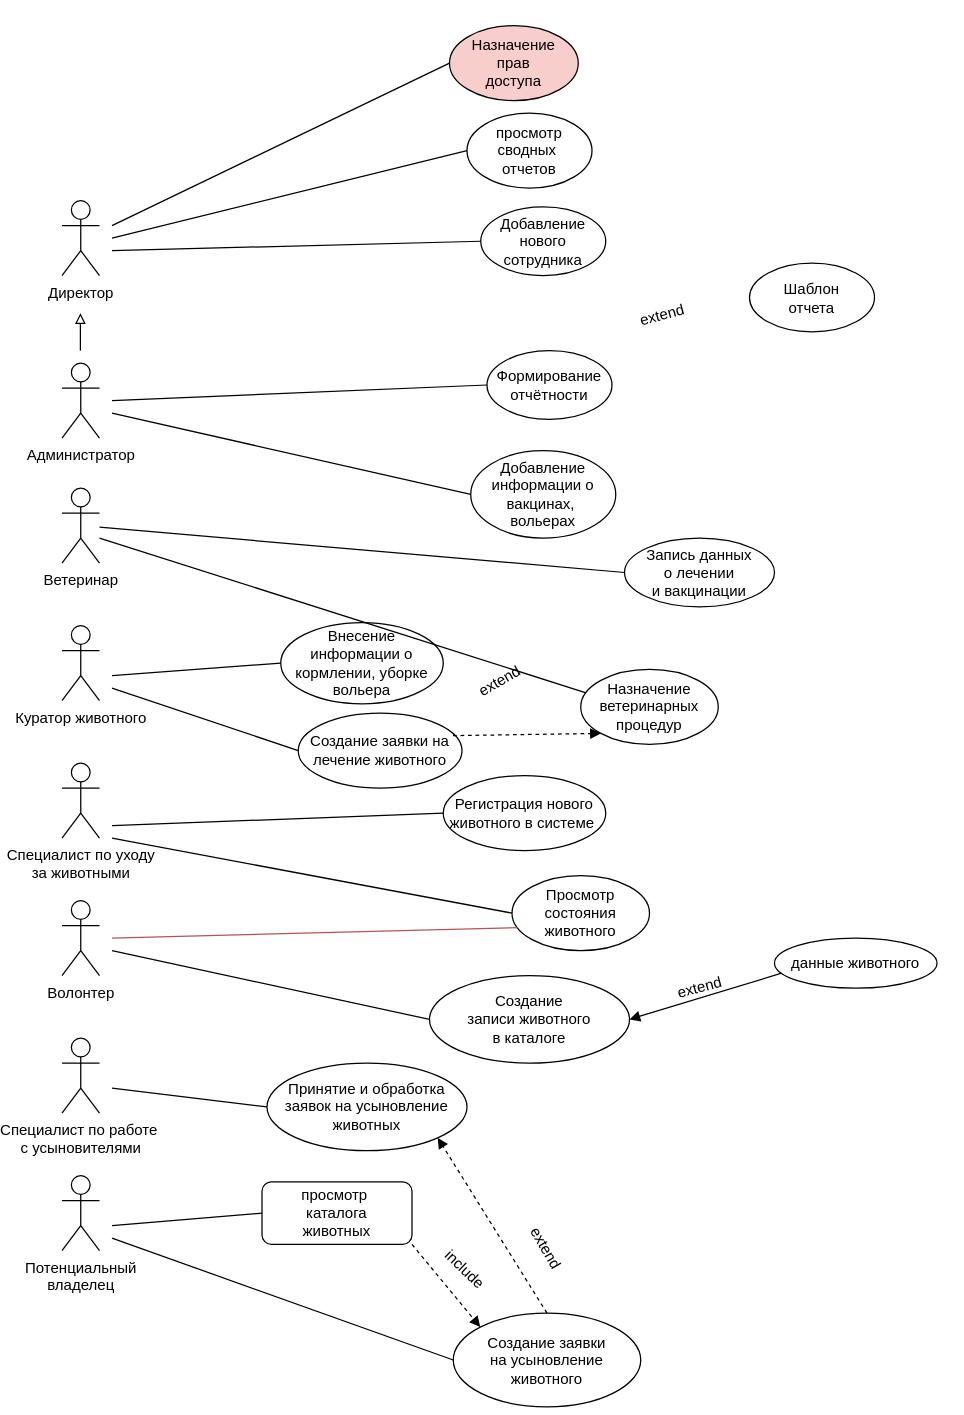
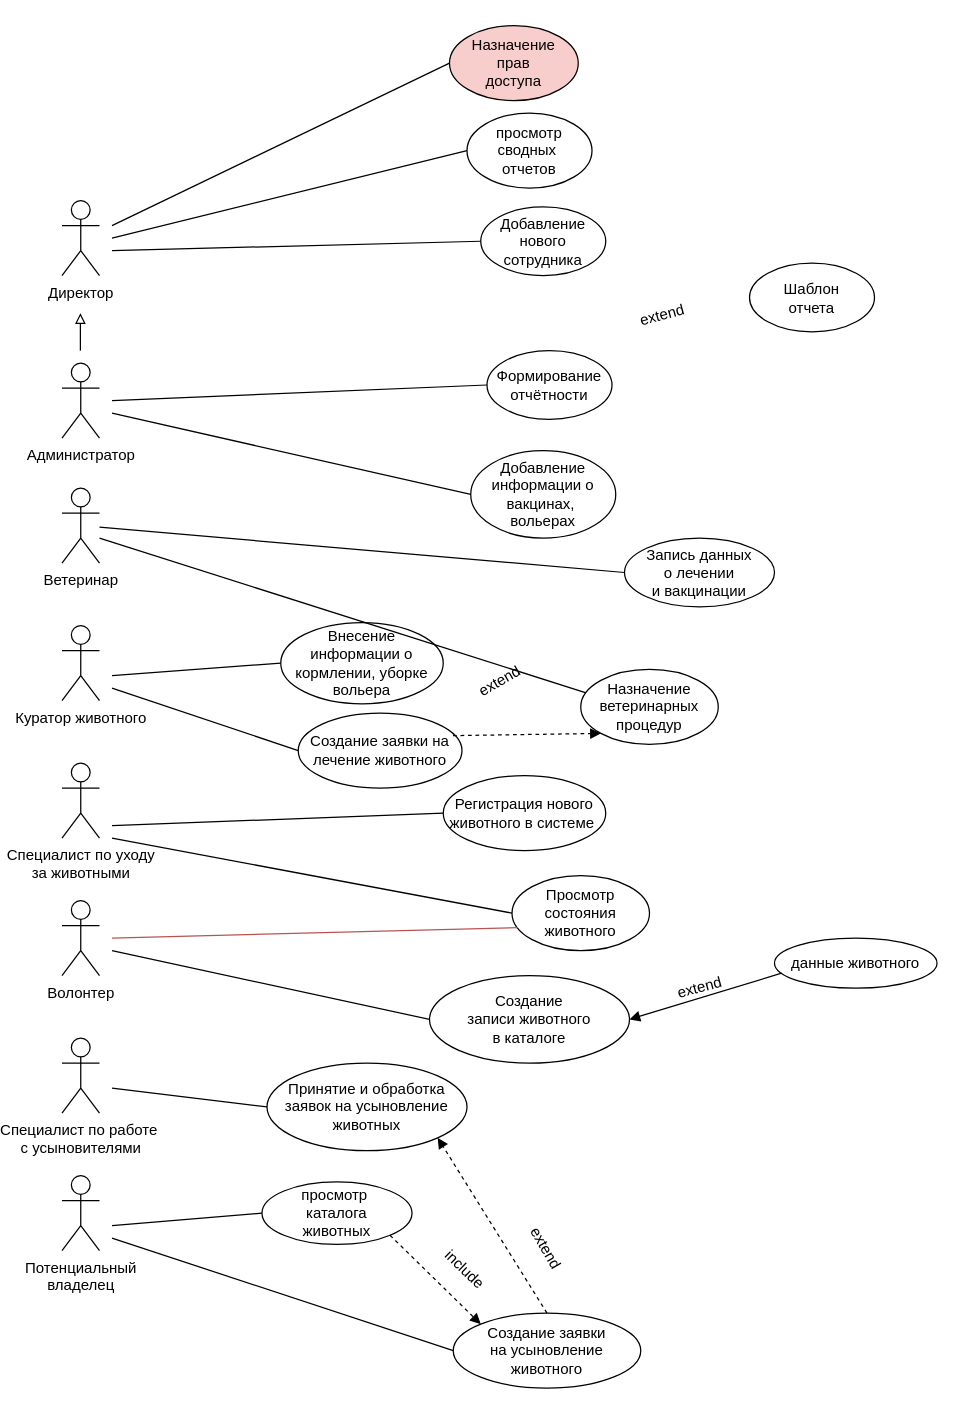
(337, 1213) -> (337, 1213)
(547, 1360) -> (547, 1351)
